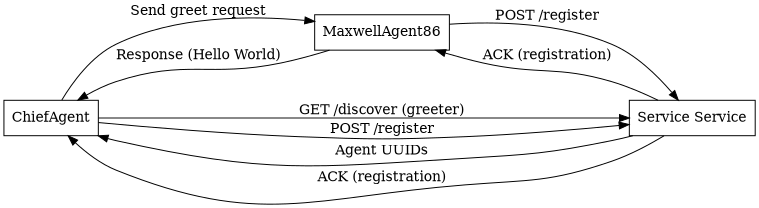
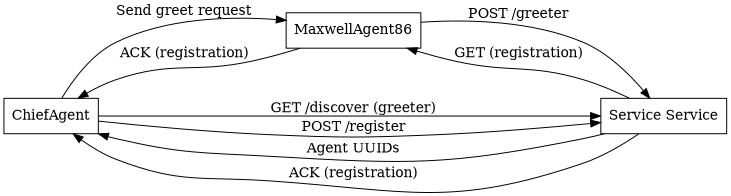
(547, 16) -> (519, 14)
(199, 56) -> (184, 54)
(547, 56) -> (519, 54)
